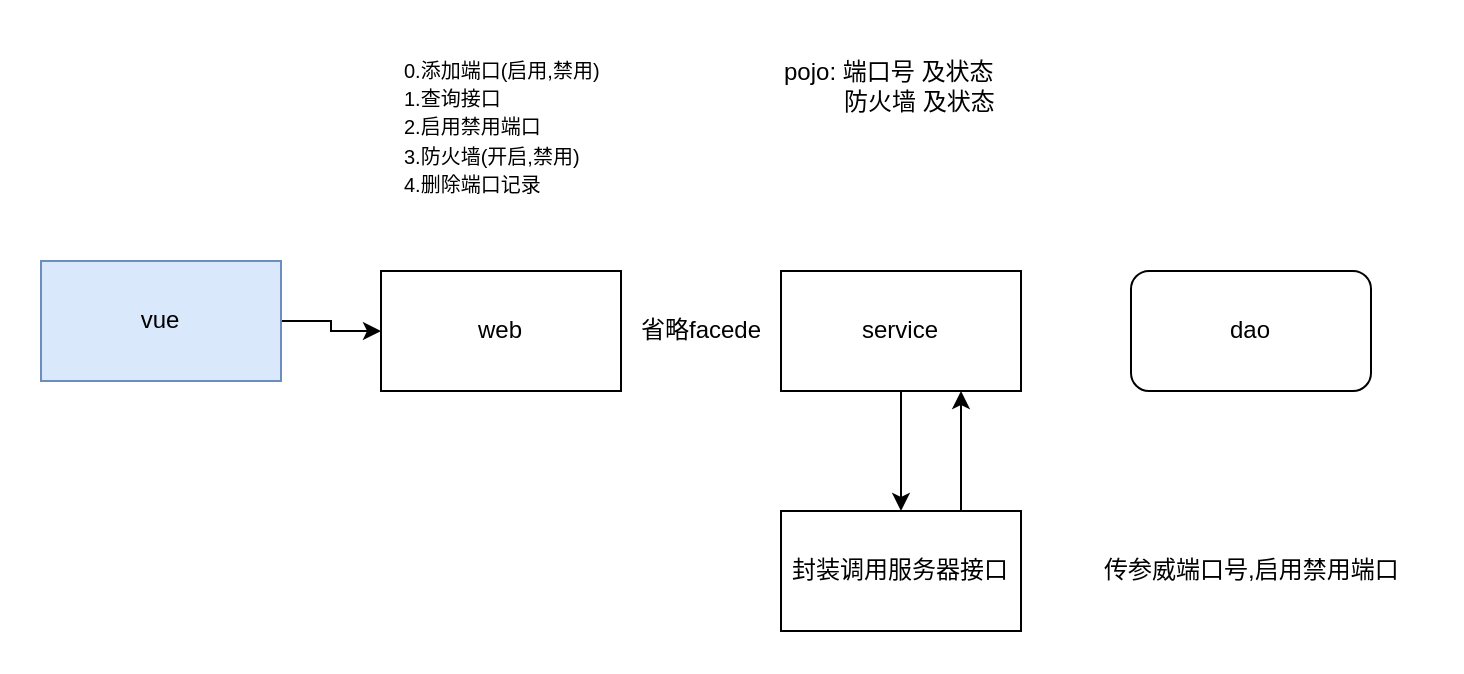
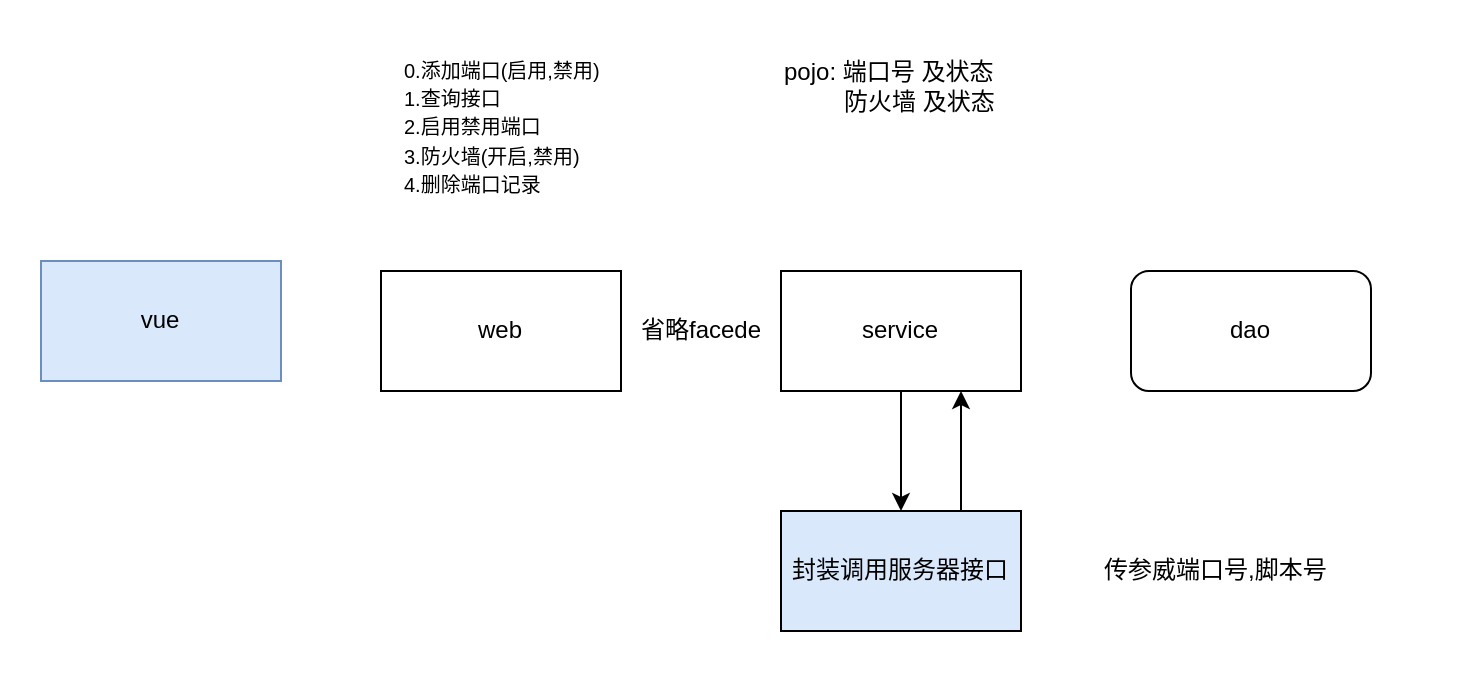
(329, 321) -> none
(901, 571) -> (901, 571)
(1253, 571) -> (1217, 571)
